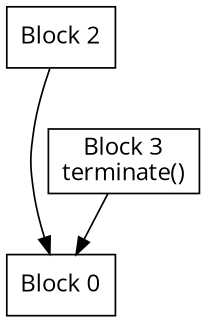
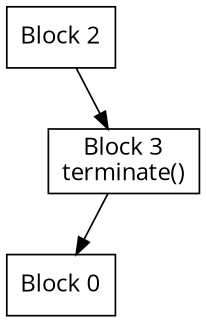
(31, 153) -> (88, 91)
